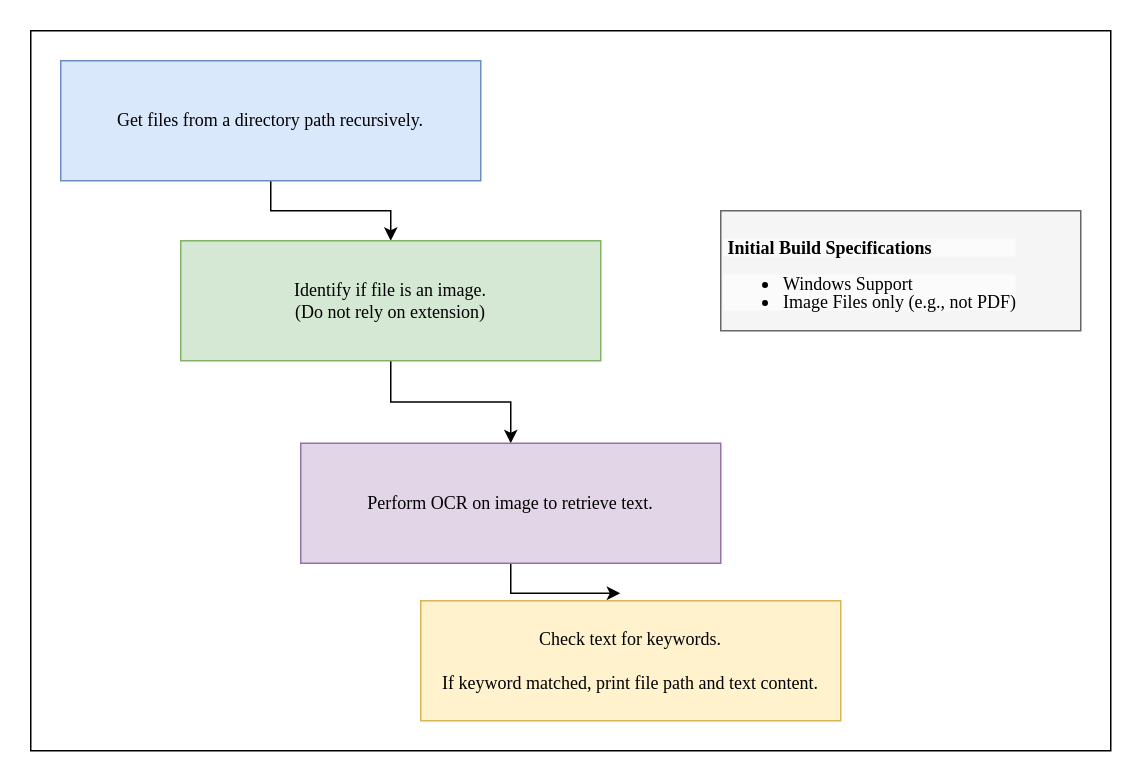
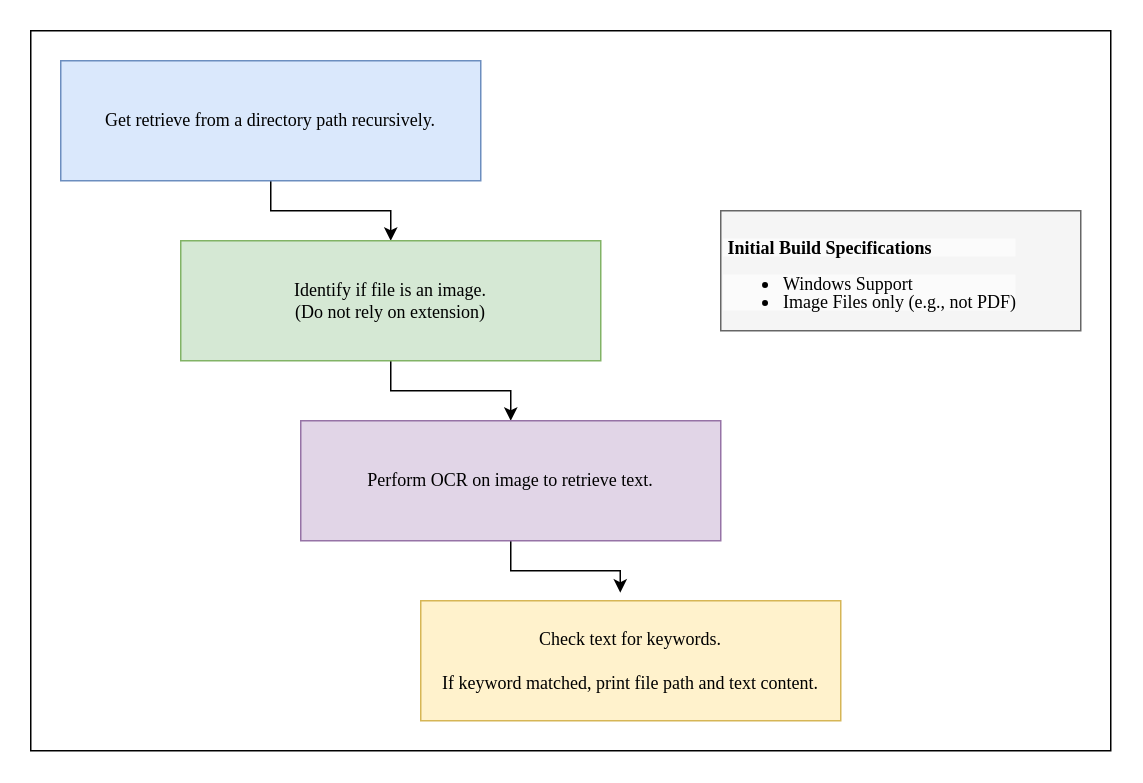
(271, 121) -> (271, 121)
(511, 503) -> (511, 481)
